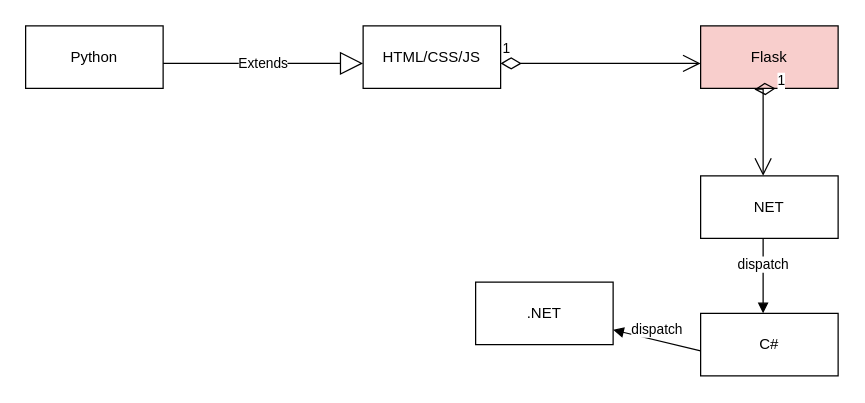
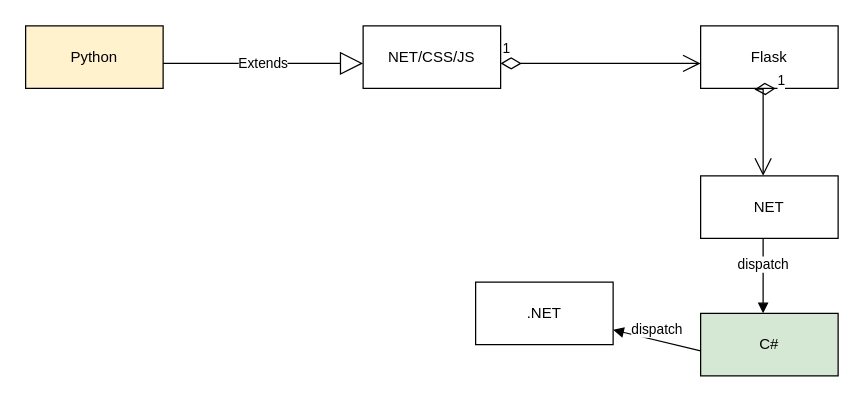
(94, 57) -> (94, 57)
(432, 57) -> (432, 57)
(769, 57) -> (769, 57)
(769, 344) -> (769, 344)
